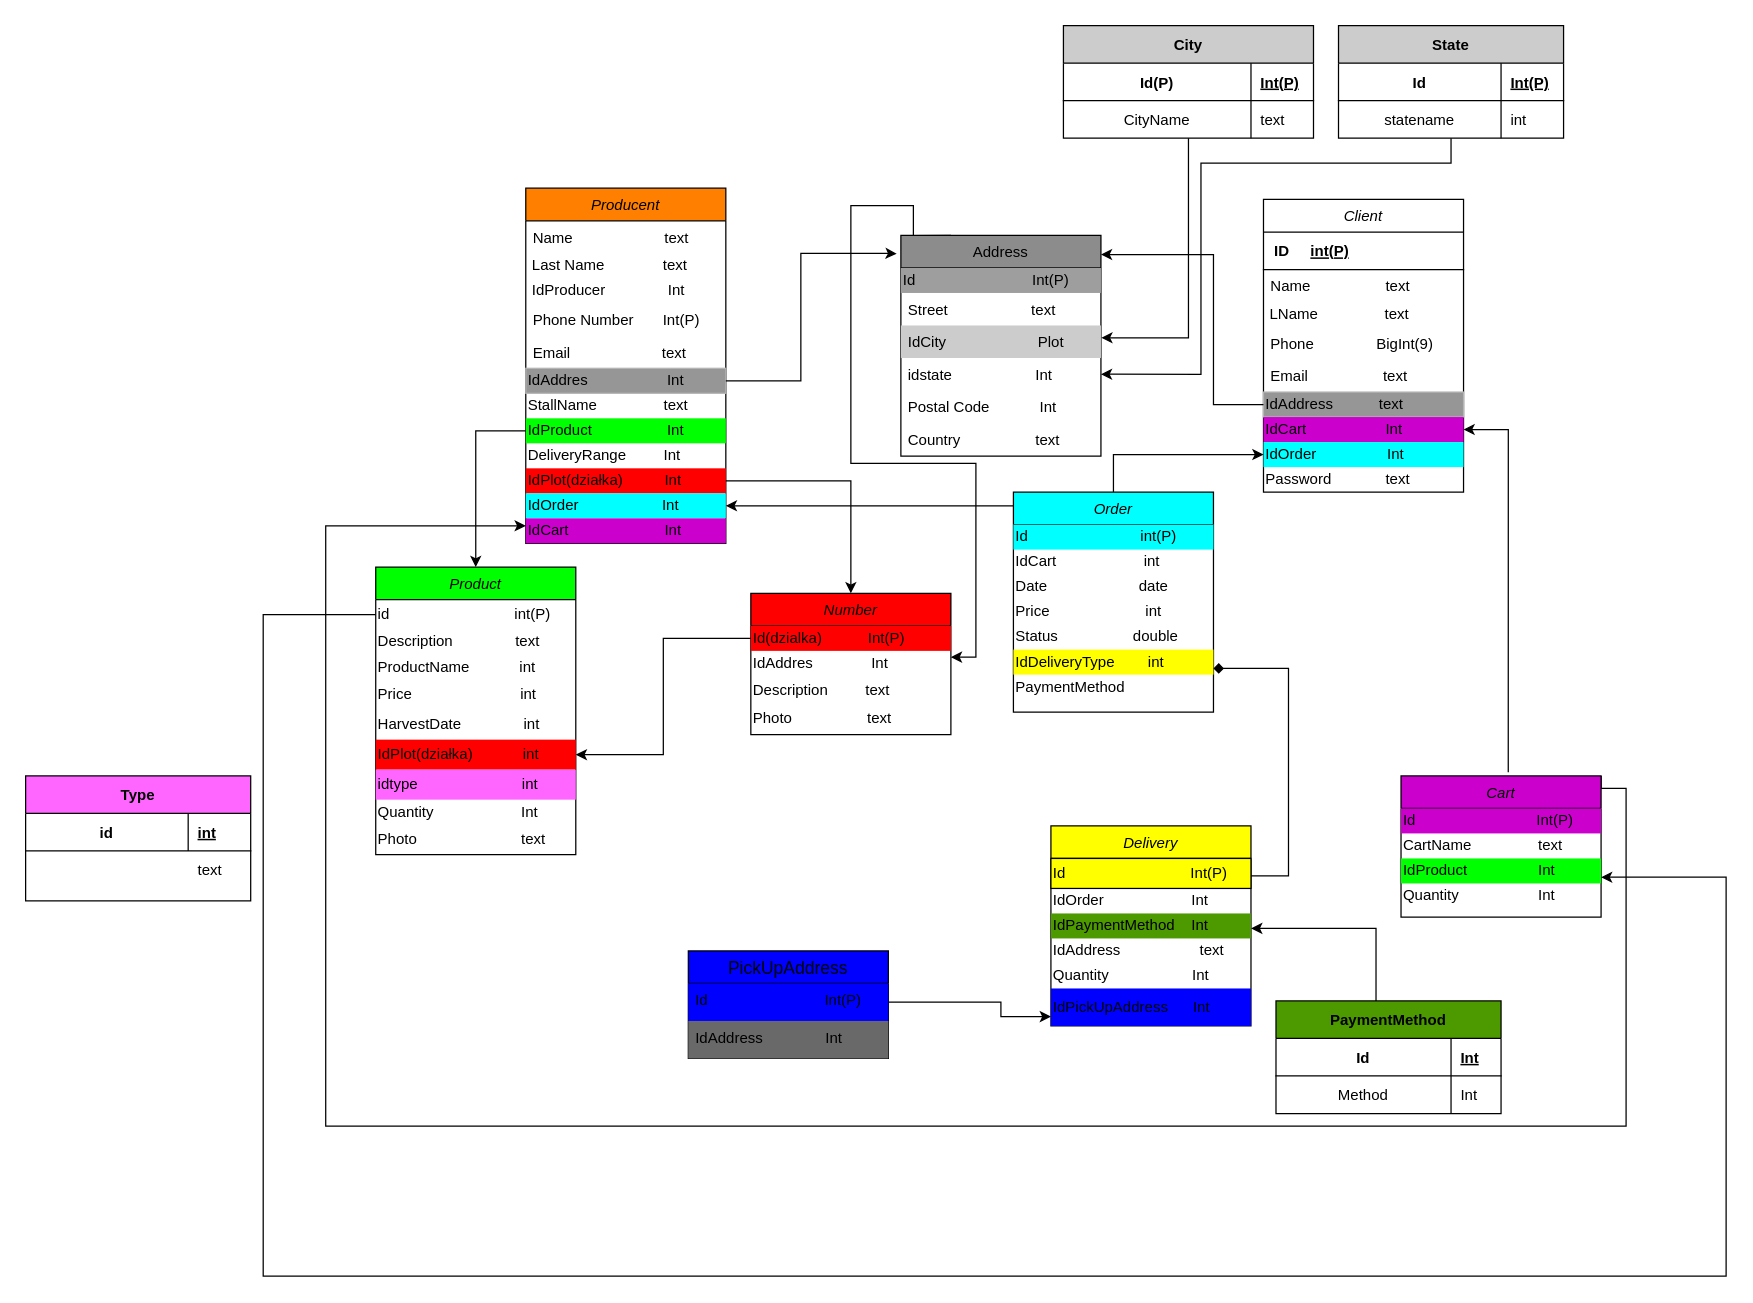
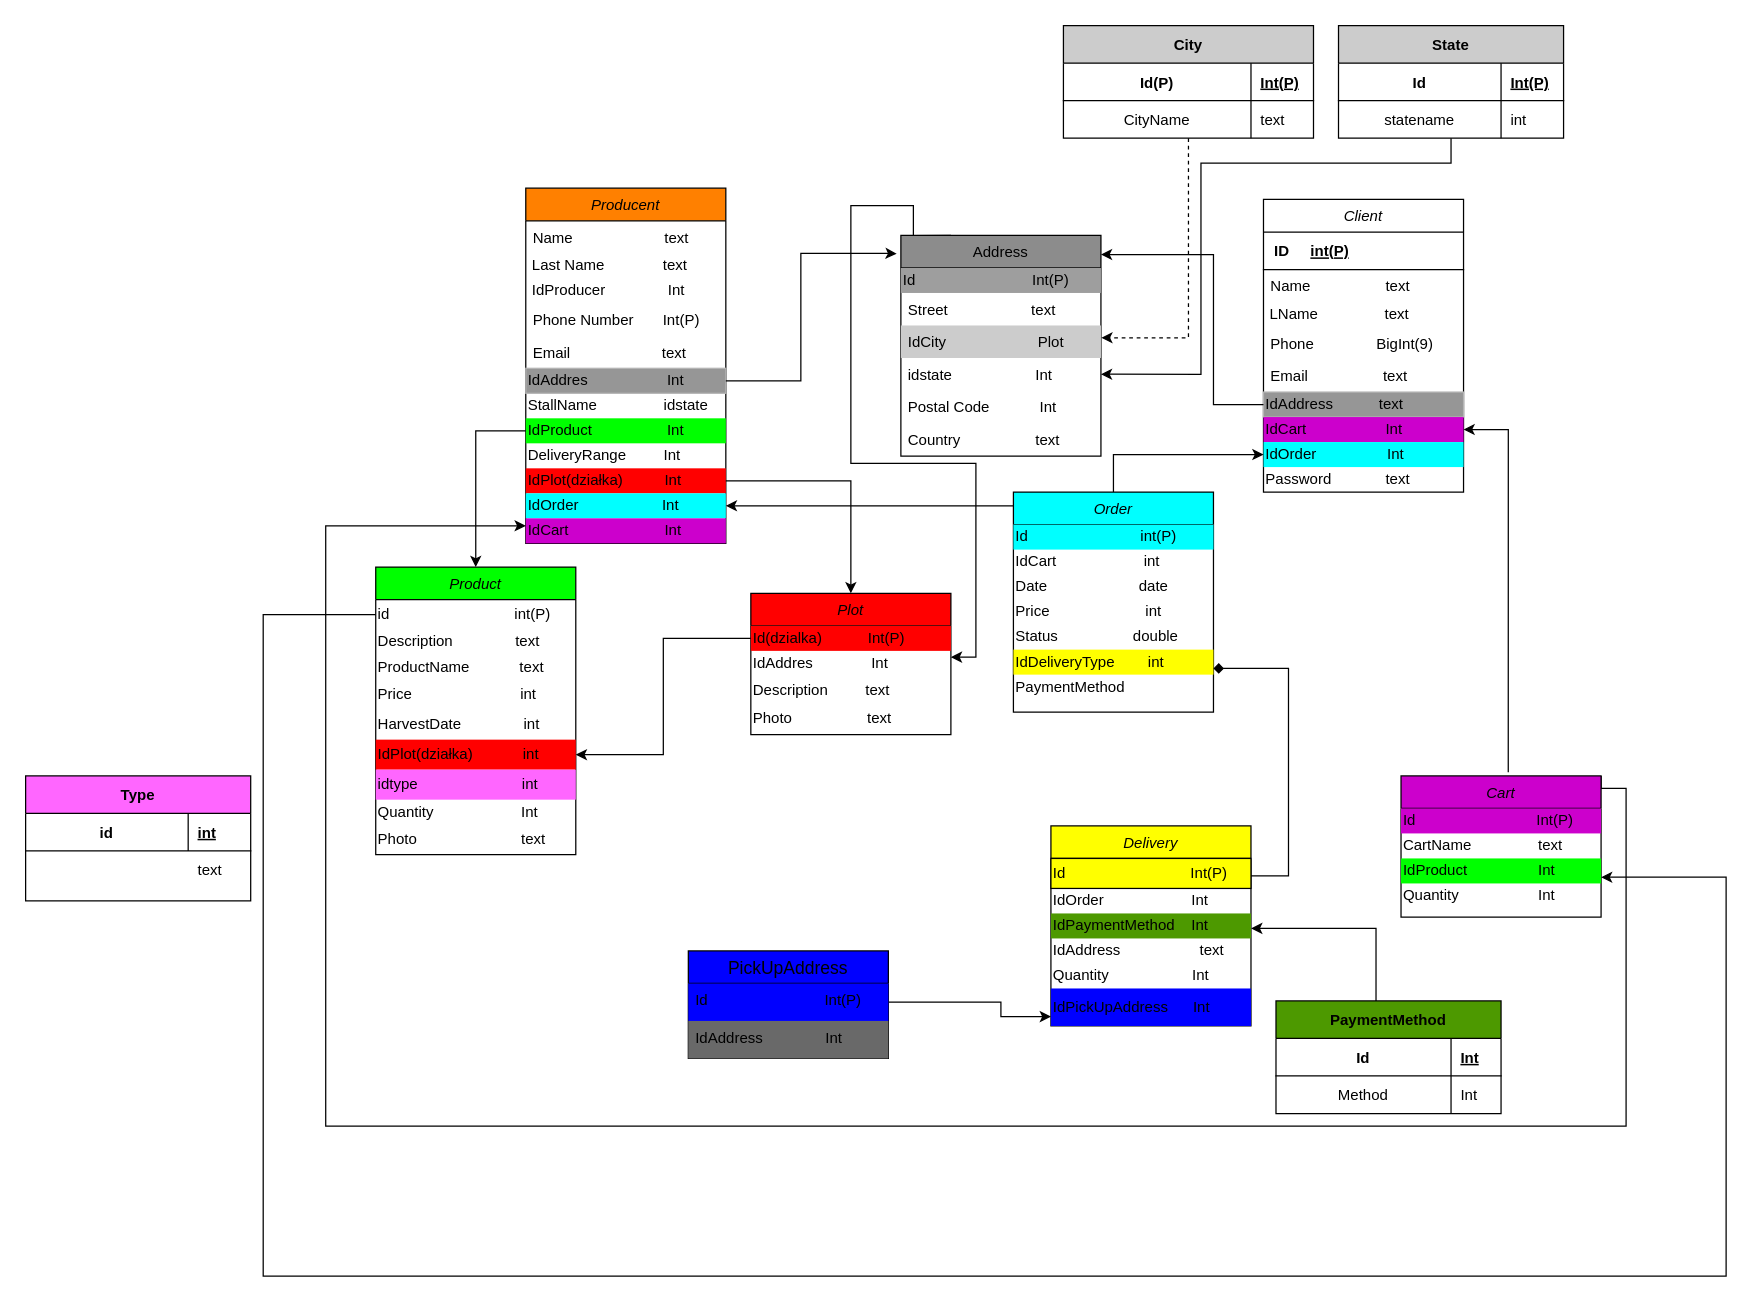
(1188, 278) -> (1188, 278)
(627, 406) -> (627, 406)
(850, 610) -> (850, 610)
(474, 667) -> (477, 667)
